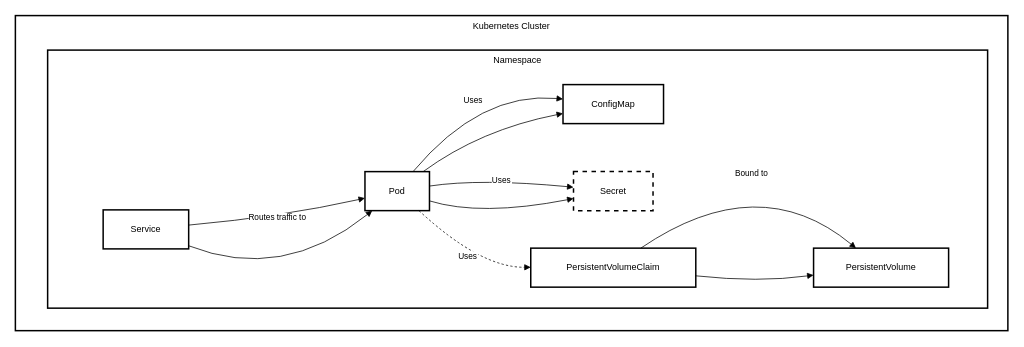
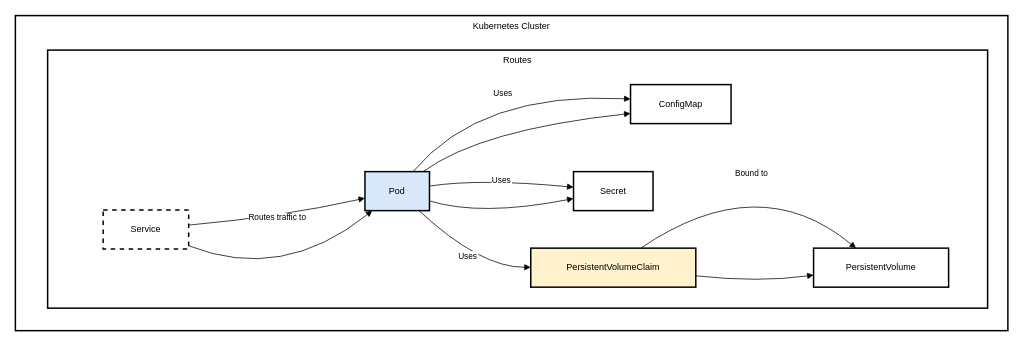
(518, 61) -> (518, 61)
(613, 104) -> (681, 104)
(397, 191) -> (397, 191)
(613, 191) -> (613, 191)
(146, 229) -> (146, 229)
(466, 247) -> (466, 247)
(613, 267) -> (613, 267)
